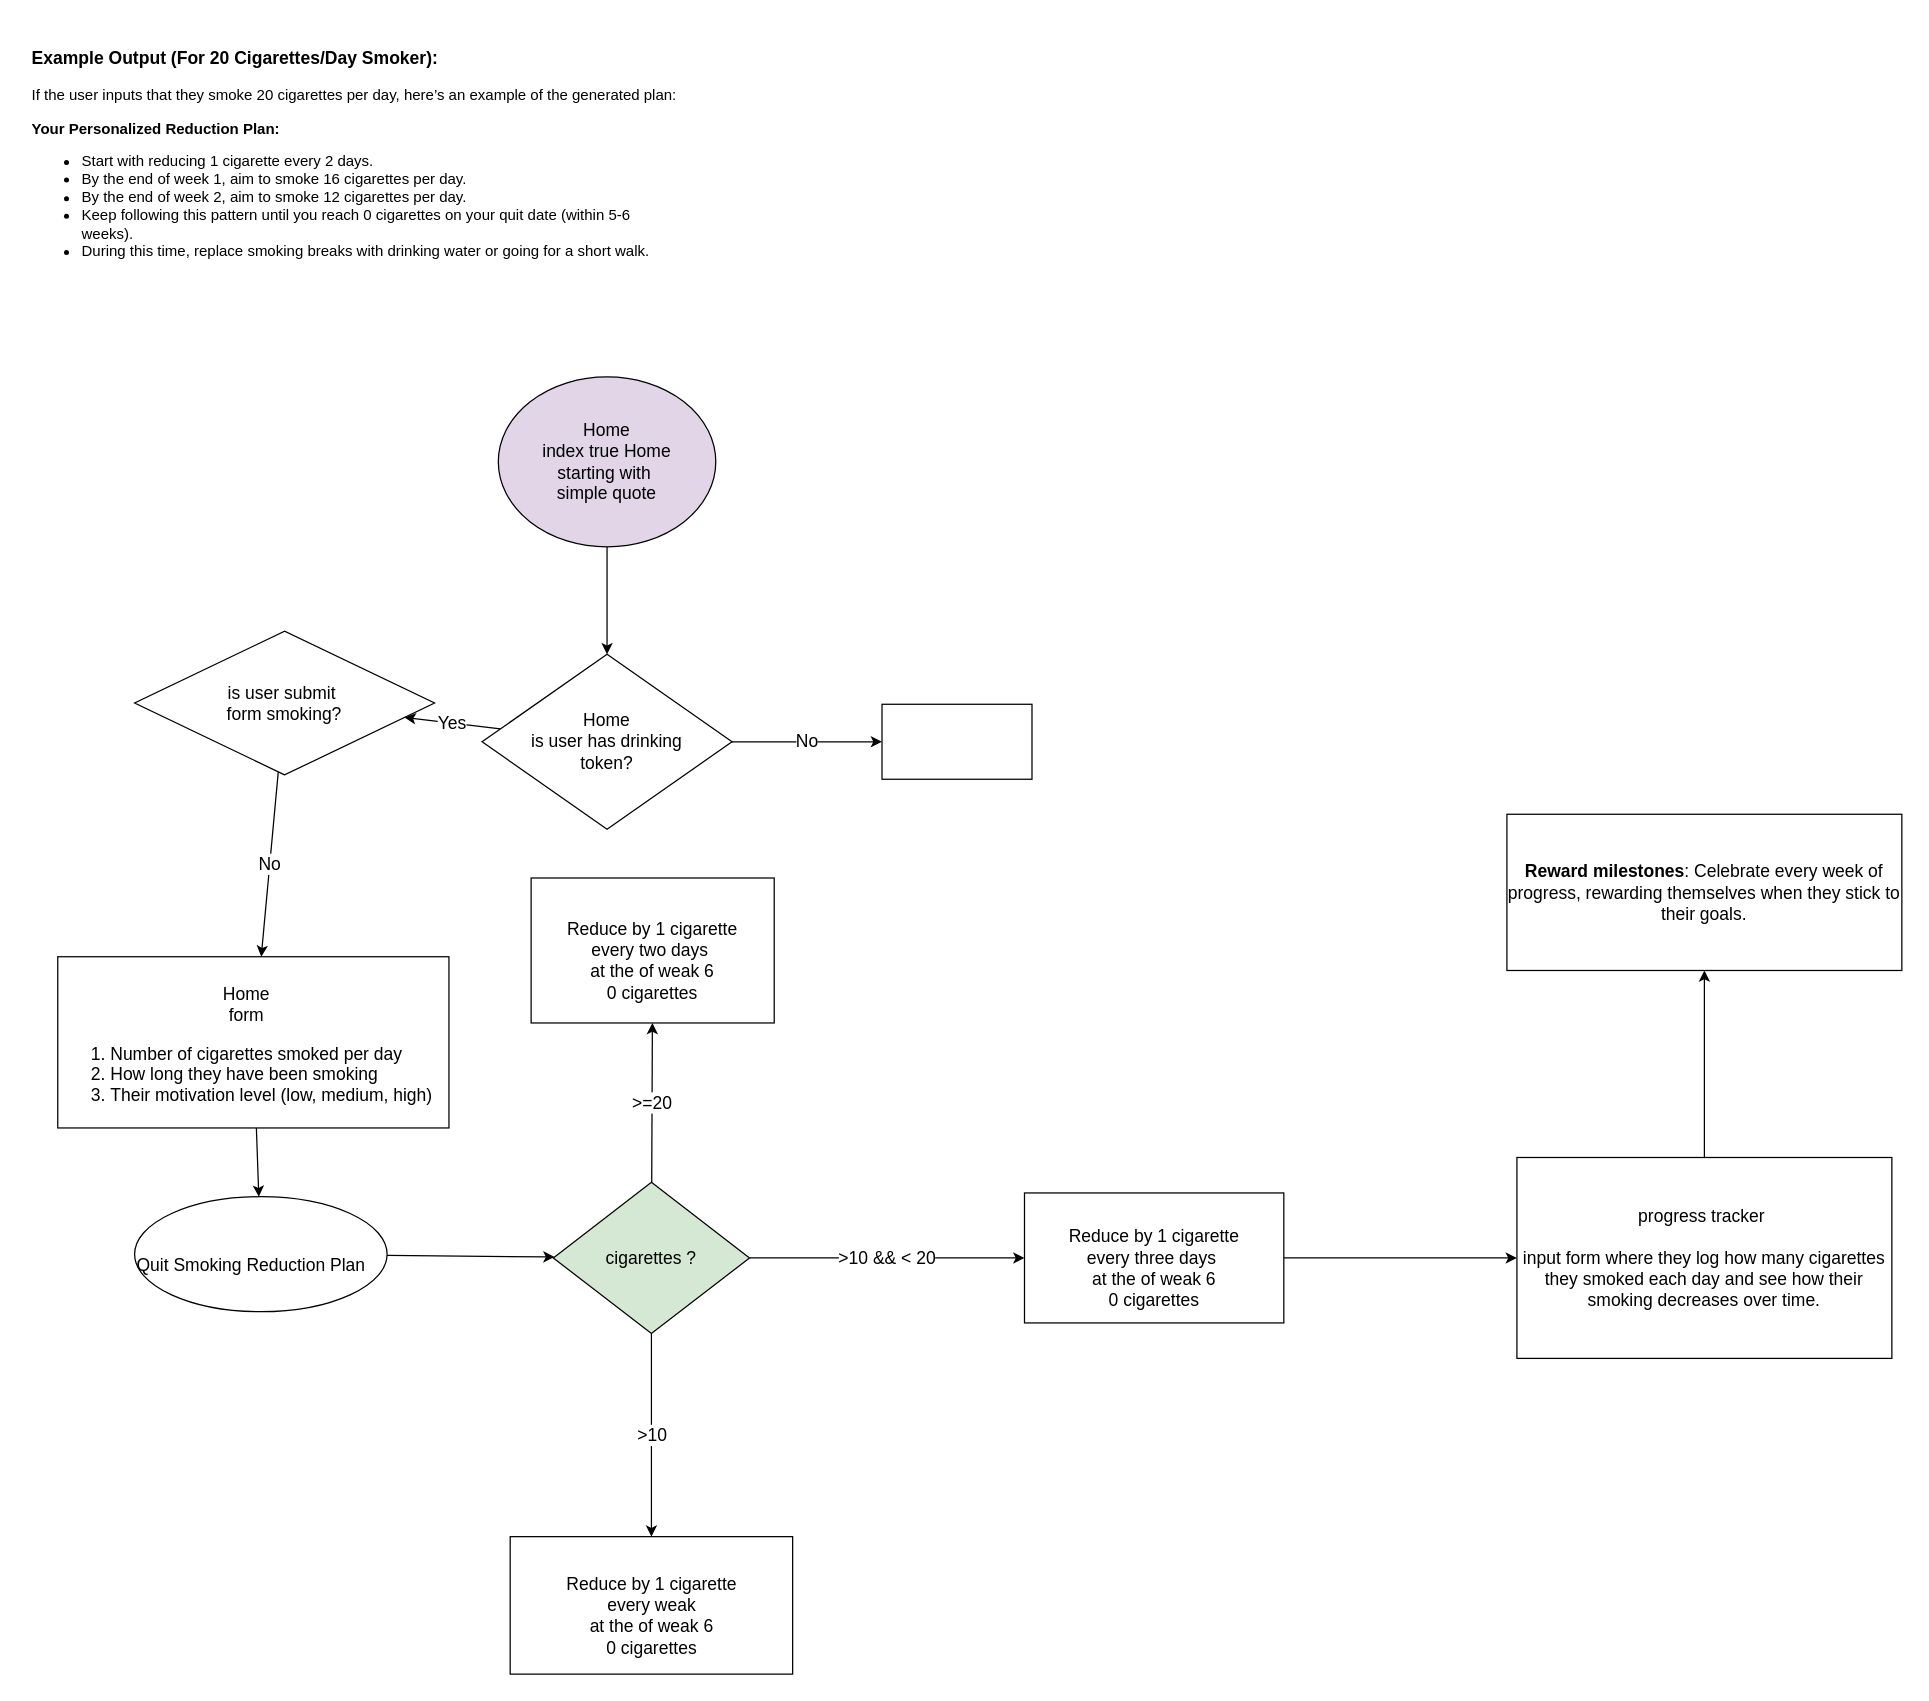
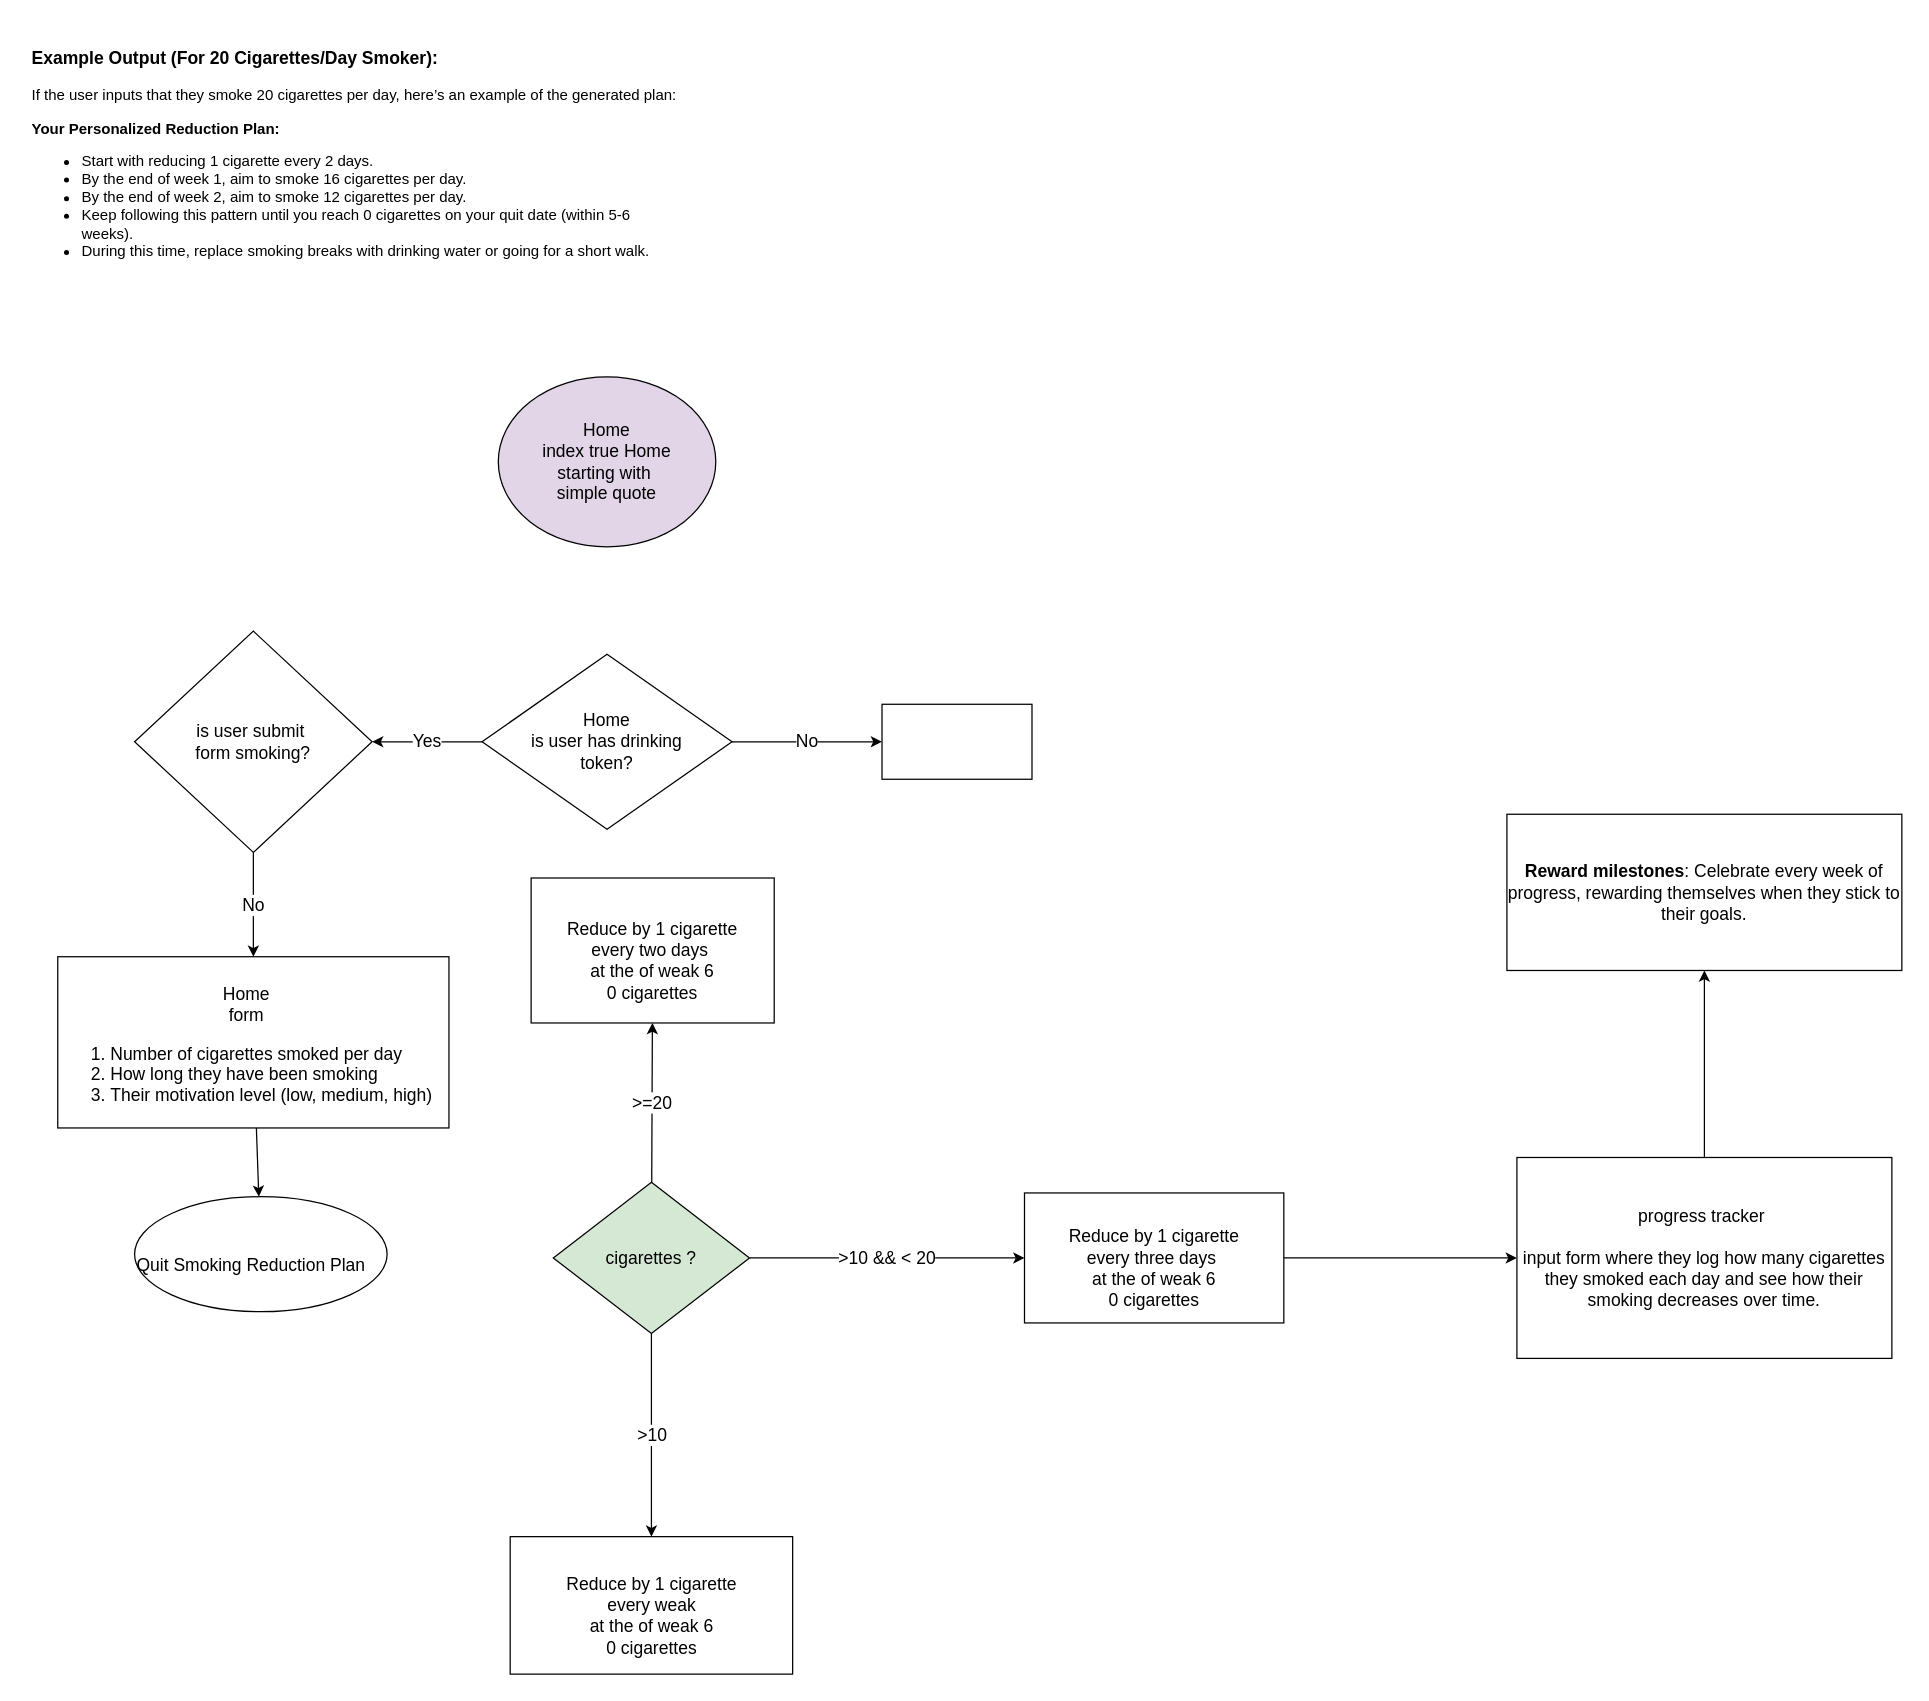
(607, 596) -> none
(284, 703) -> (253, 742)
(466, 1256) -> none
